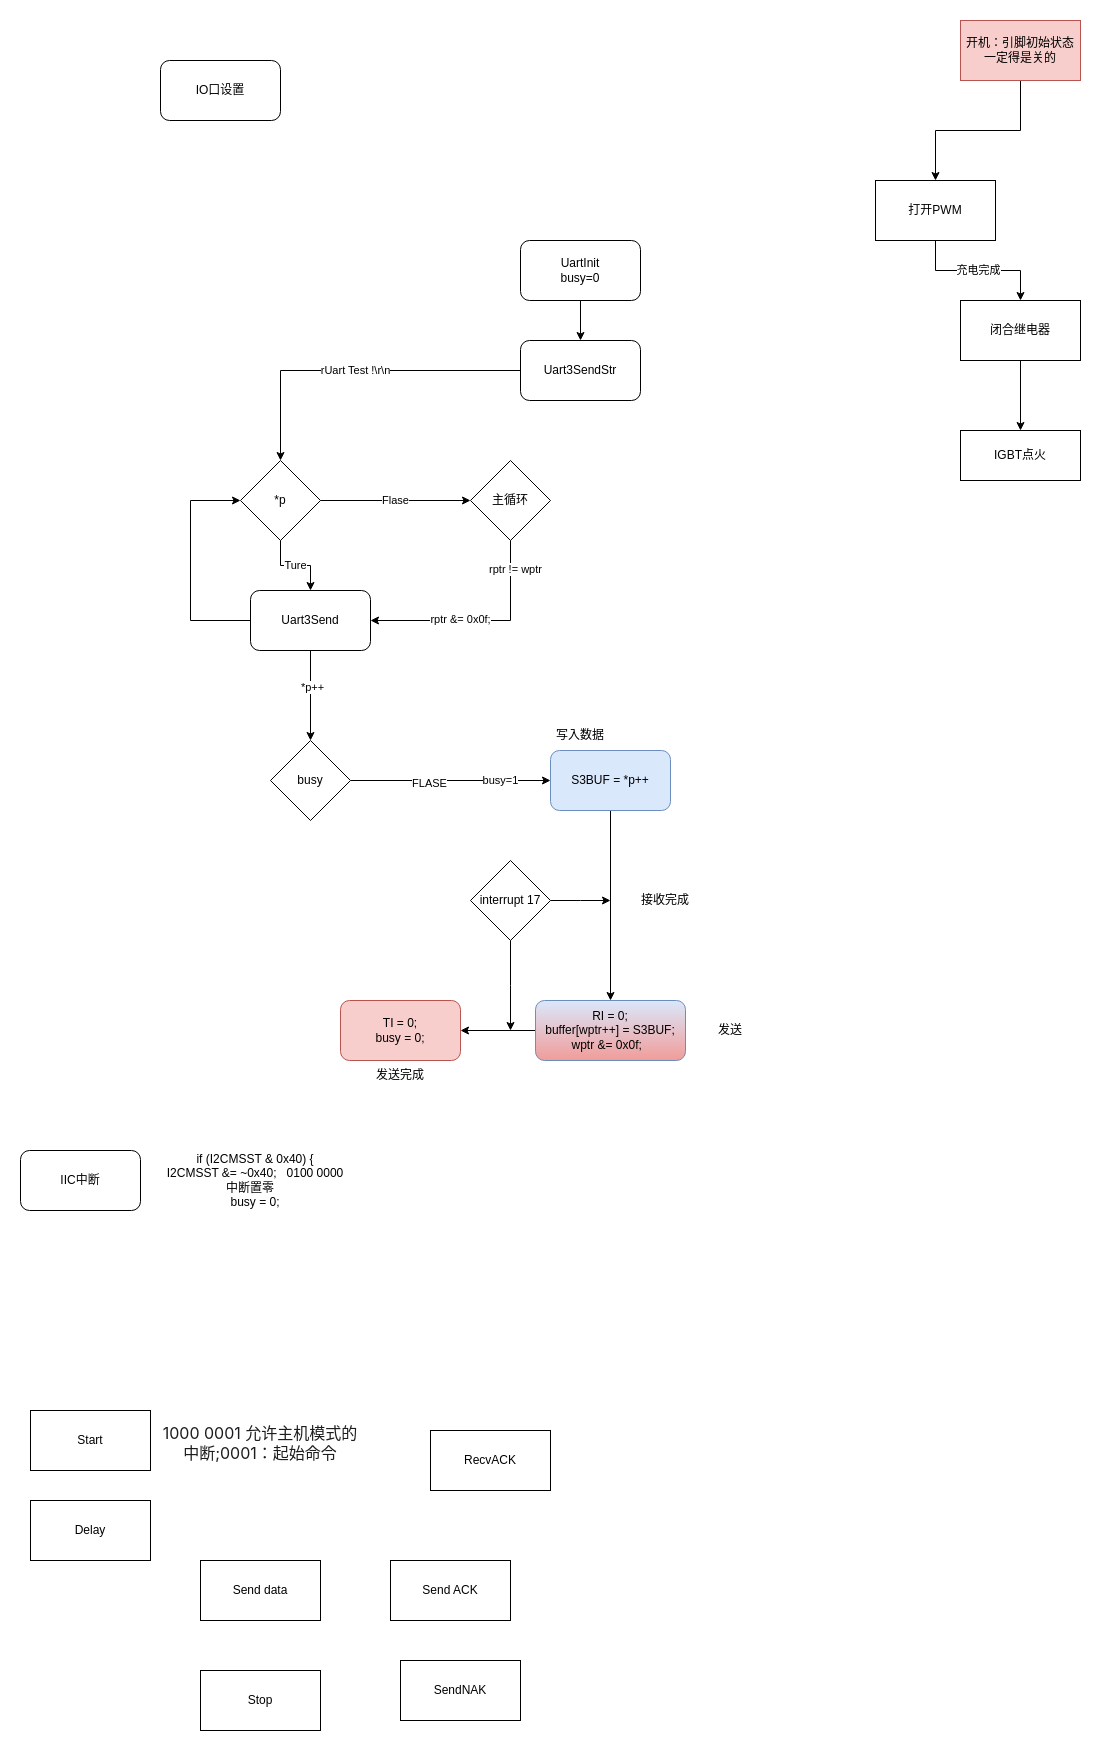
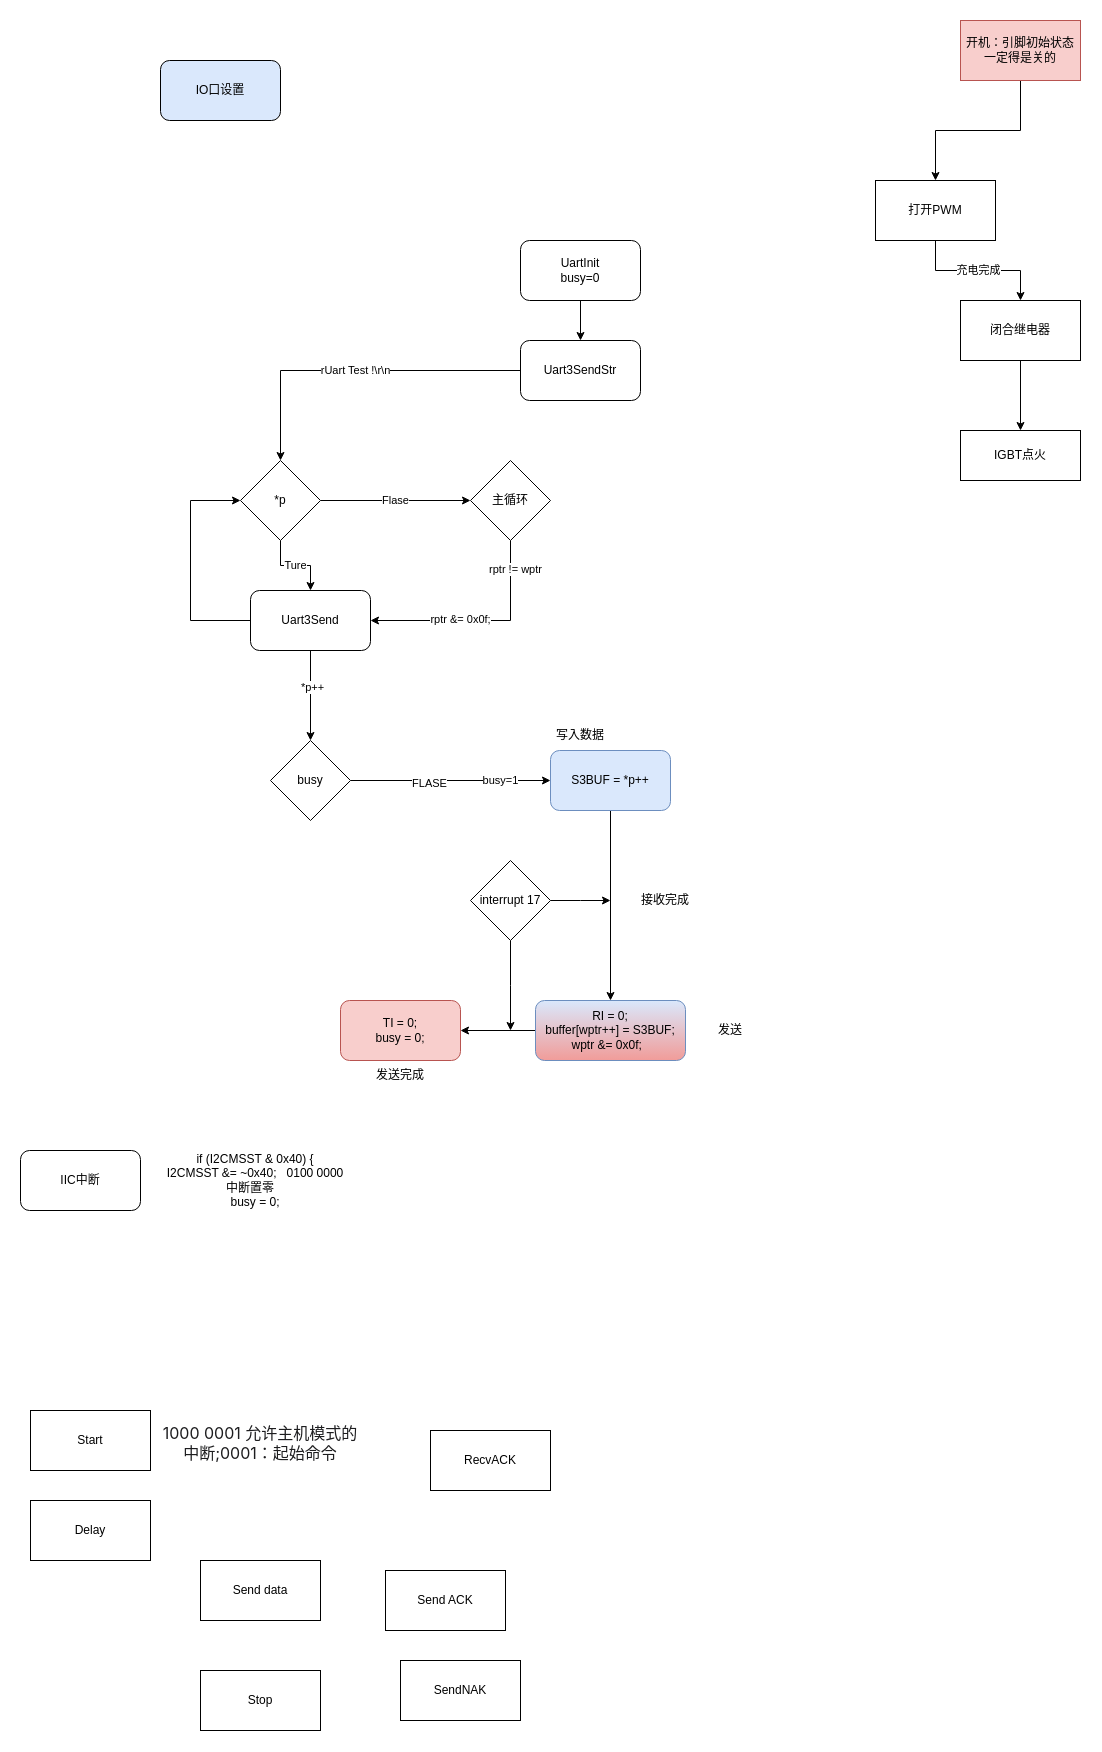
(221, 91) -> (221, 91)
(451, 1591) -> (446, 1601)
